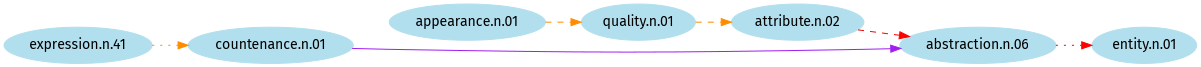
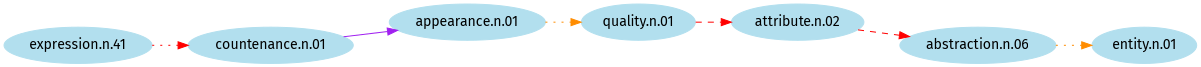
(558, 22) -> (558, 22)
(708, 22) -> (708, 22)
(165, 45) -> (165, 45)
(1069, 45) -> (1069, 45)
(621, 52) -> (365, 34)
